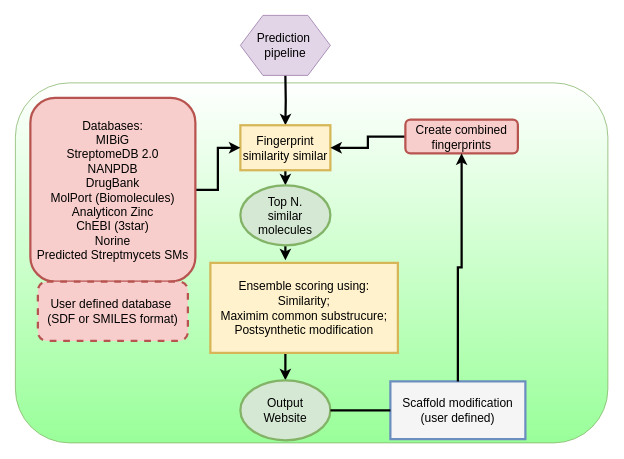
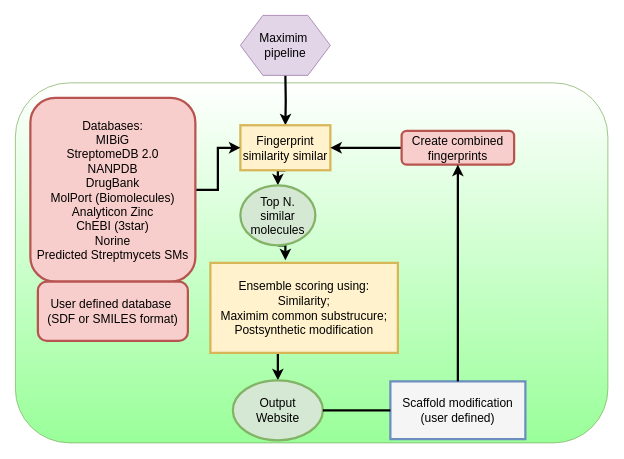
(285, 45) -> (285, 45)
(462, 137) -> (458, 148)
(285, 215) -> (278, 215)
(113, 311) -> (113, 311)
(285, 410) -> (278, 410)
